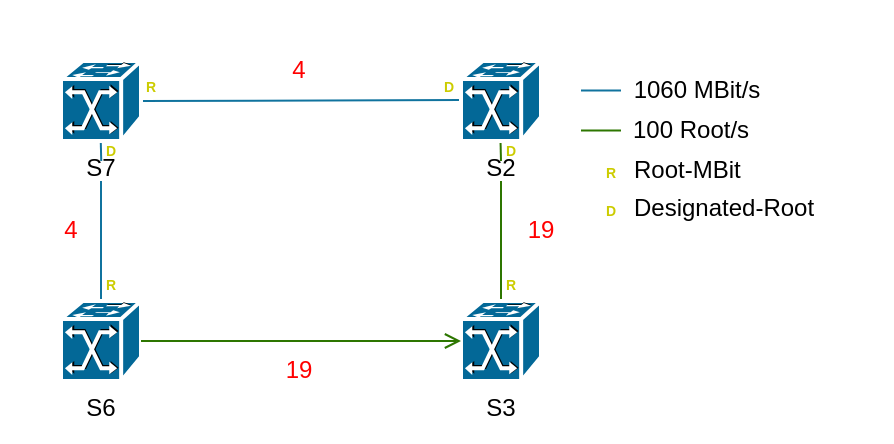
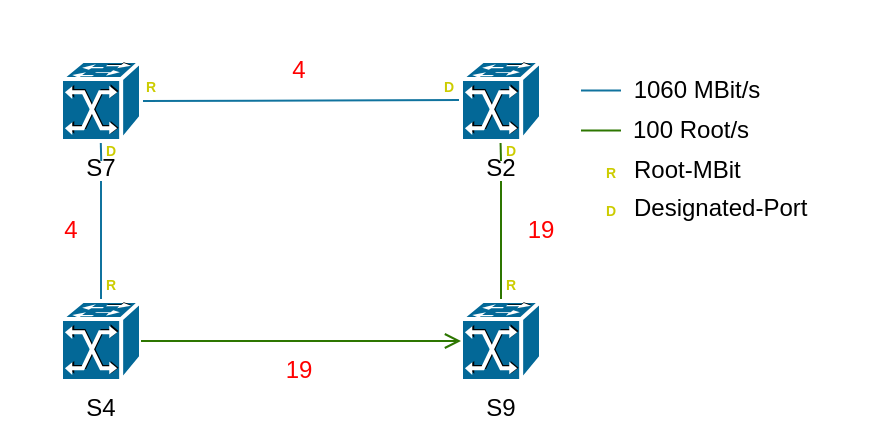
(733, 209) -> (733, 209)
(102, 409) -> (102, 409)
(502, 409) -> (502, 409)
